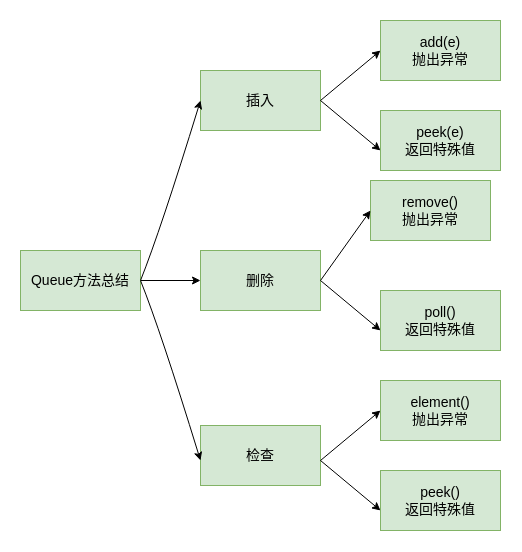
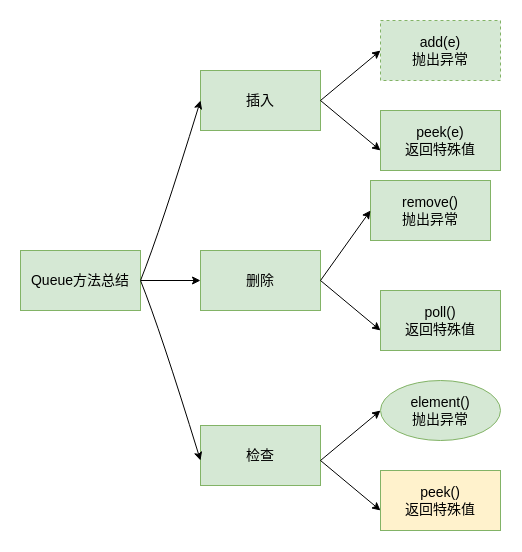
(441, 51) -> (441, 51)
(441, 411) -> (441, 411)
(441, 501) -> (441, 501)
